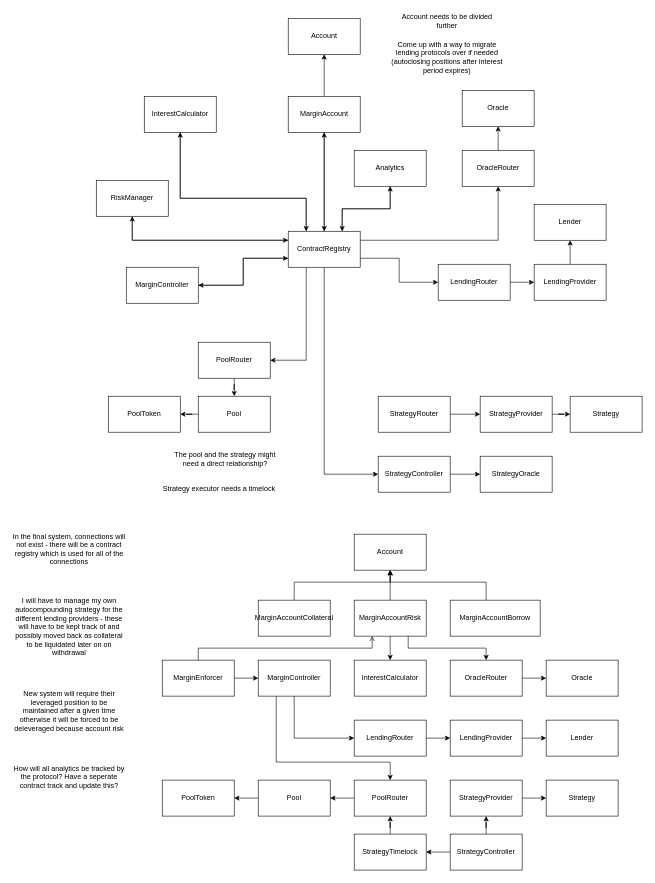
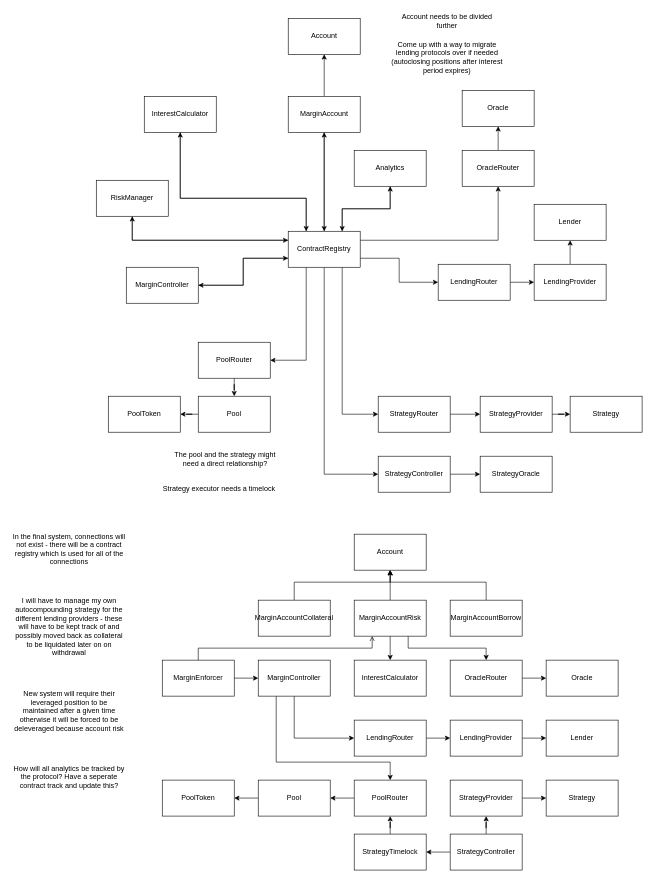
none -> (372, 414)
(495, 618) -> (486, 618)
